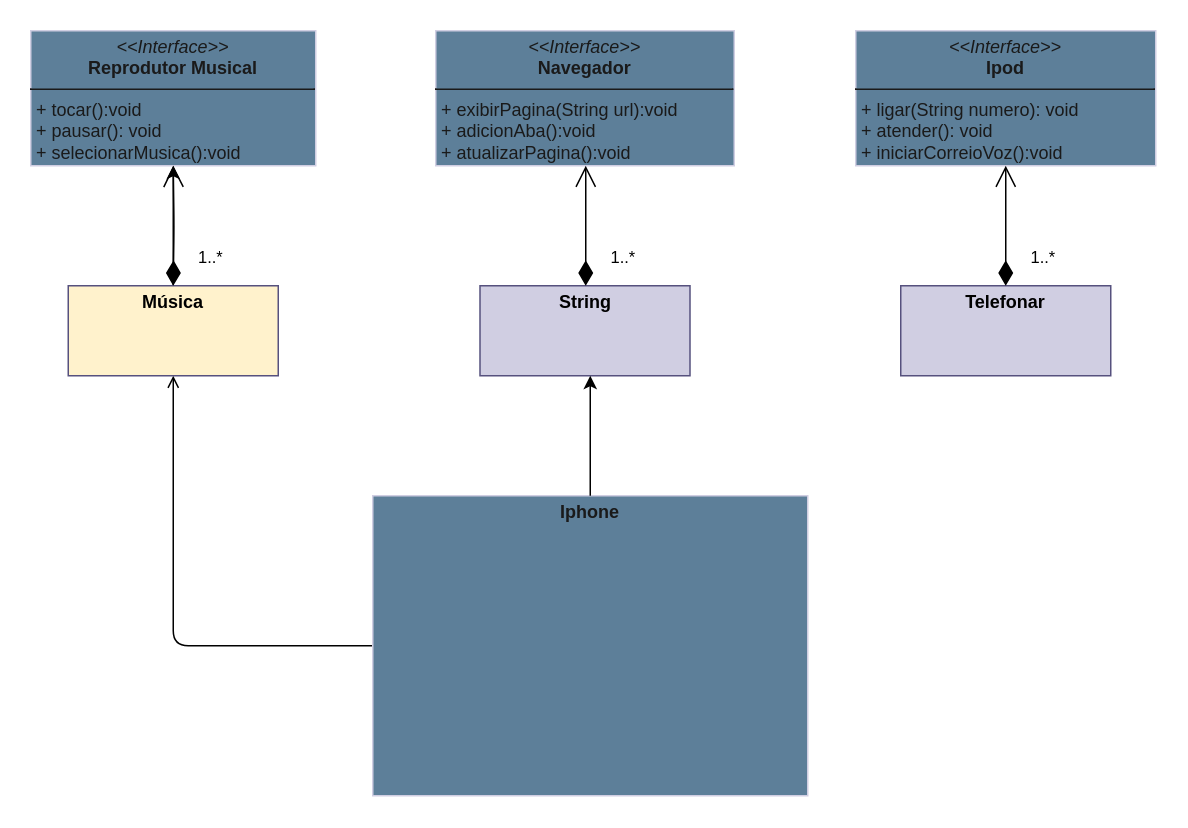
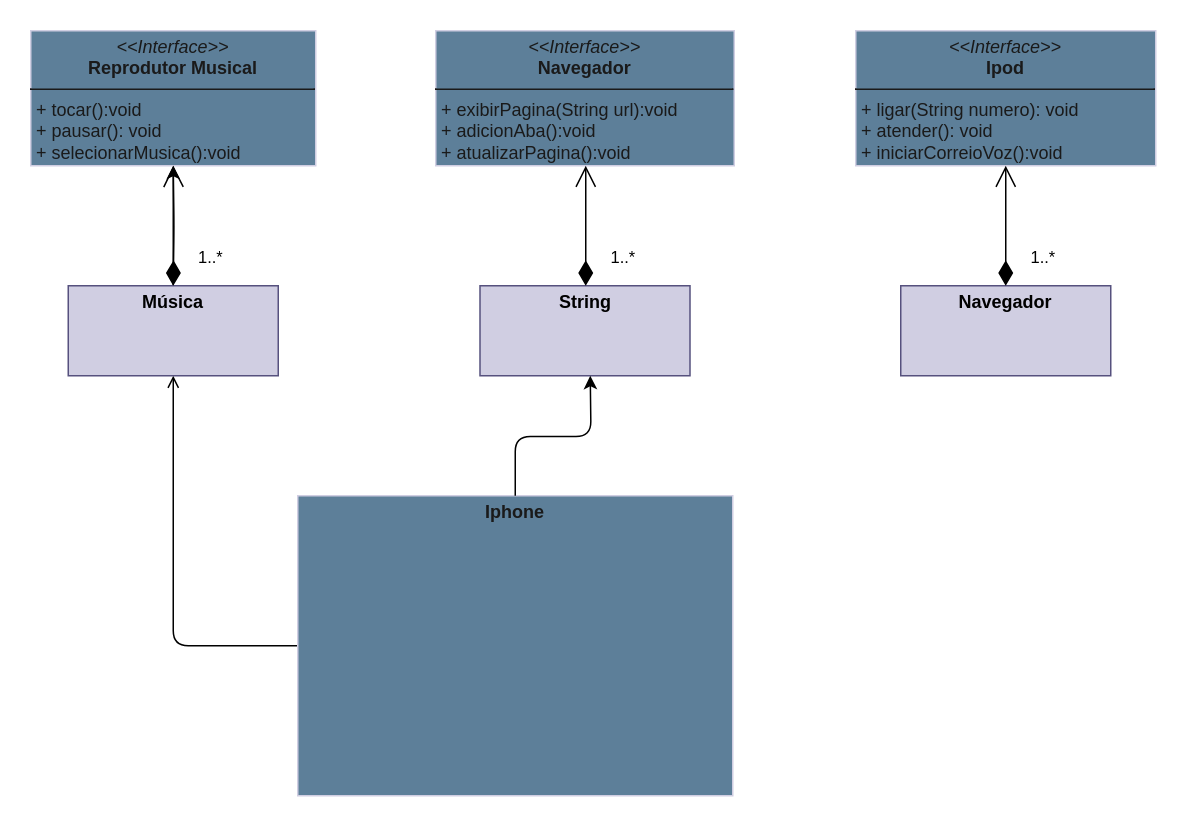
(944, 297) -> (946, 297)
(173, 331) -> (173, 331)
(590, 646) -> (515, 646)
